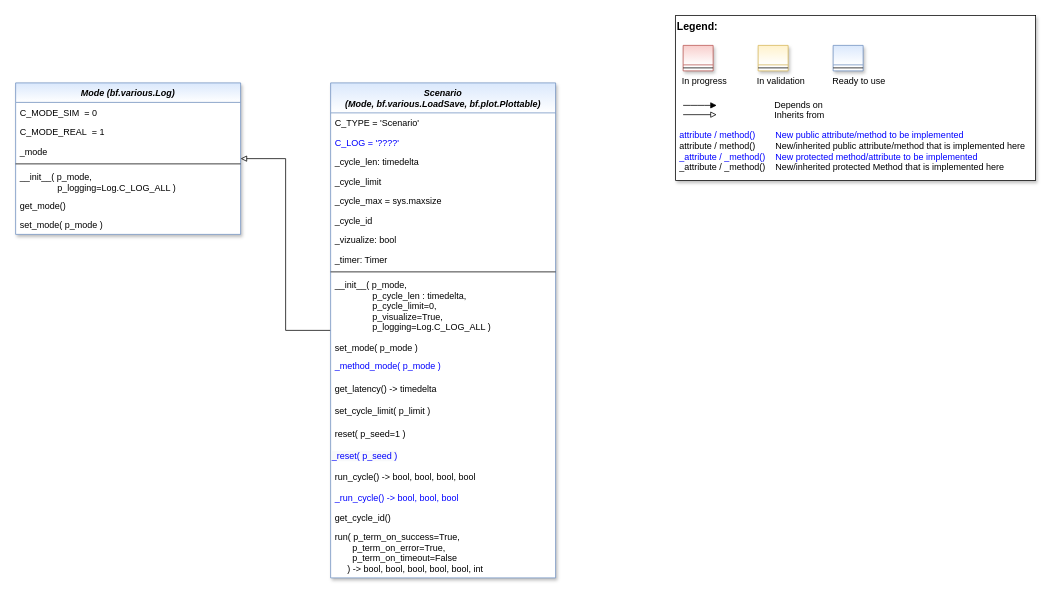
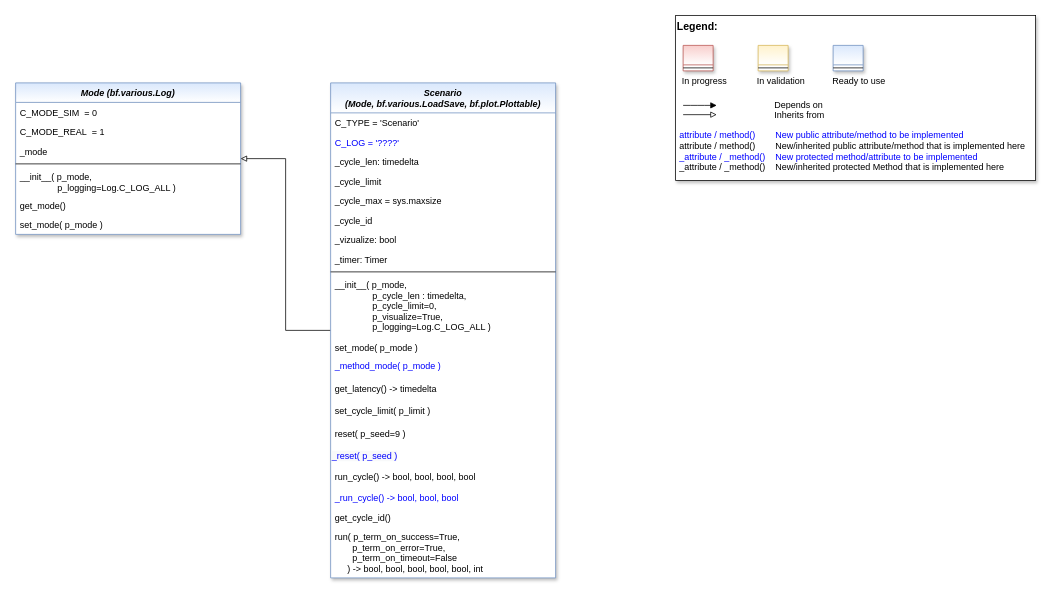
(375, 434) -> (375, 434)
